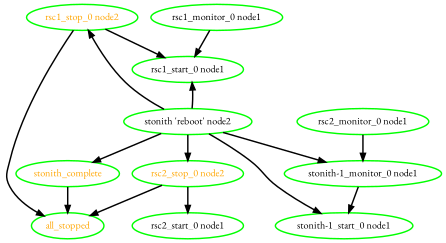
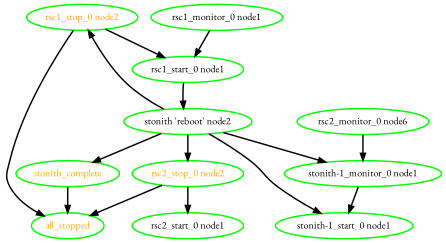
(193, 99) -> (183, 92)
(363, 122) -> (363, 122)
